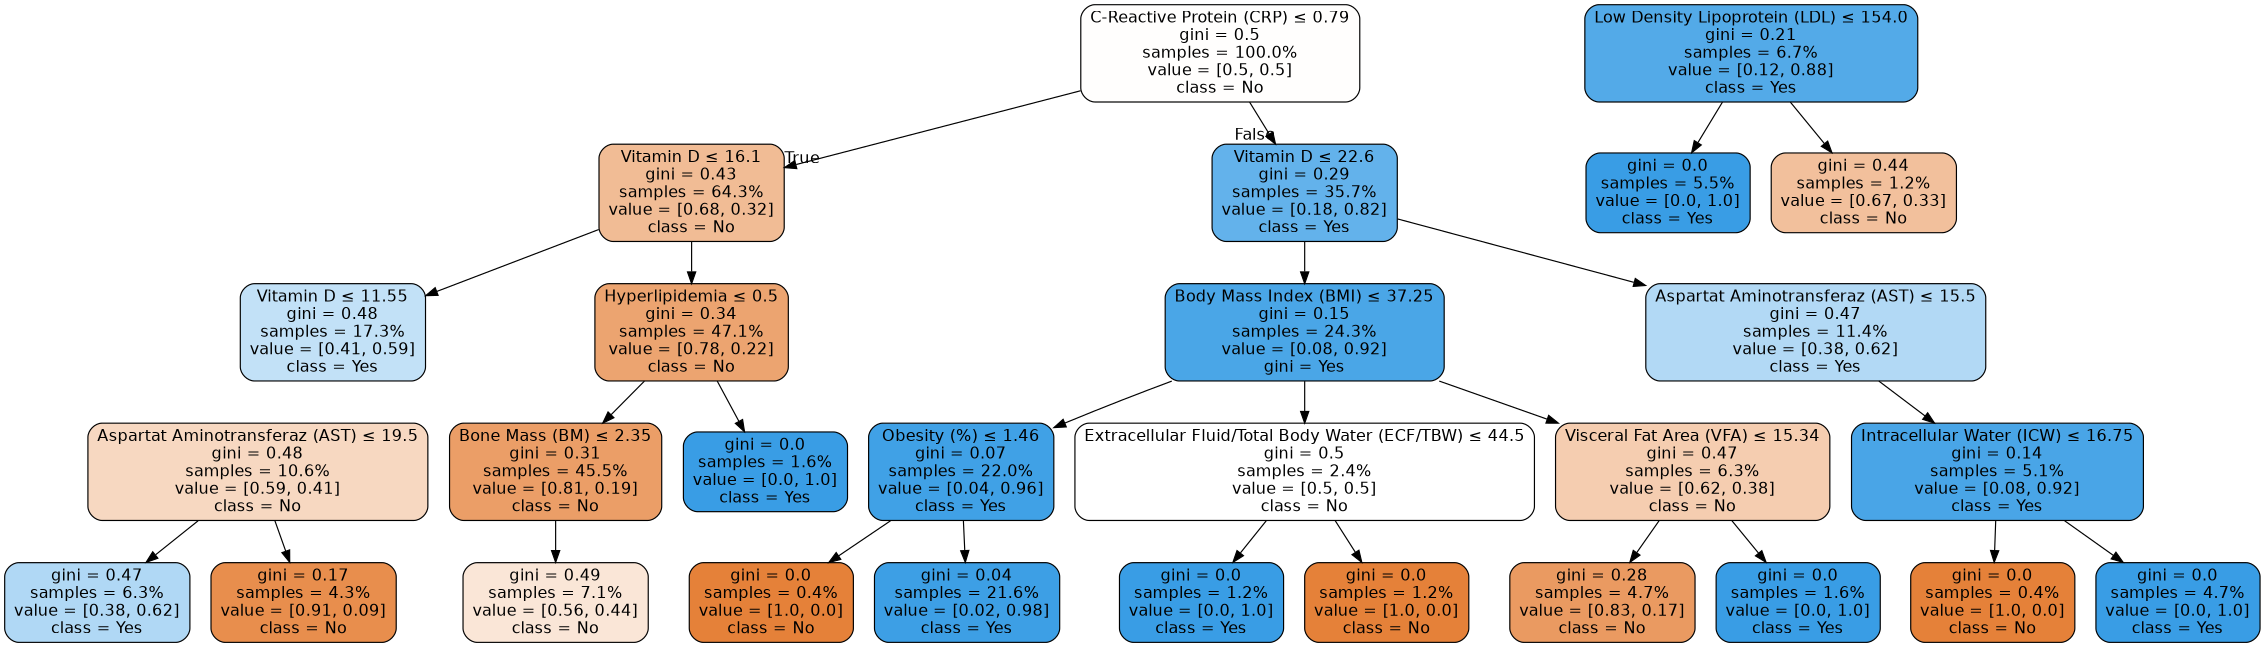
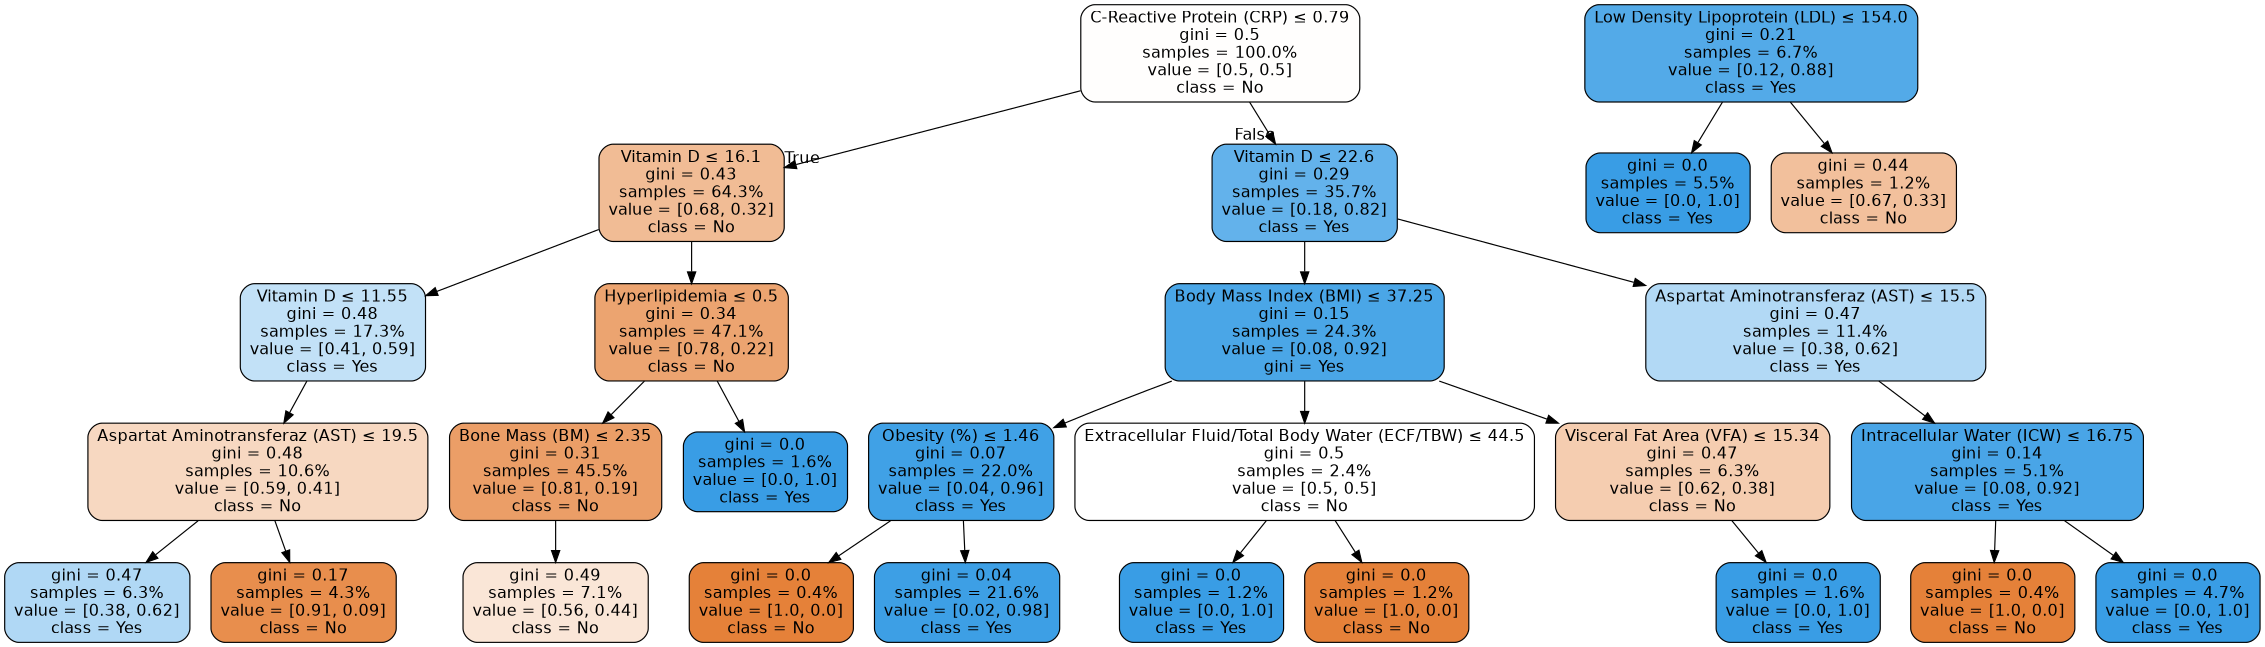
none -> (298, 397)
(1602, 603) -> none
